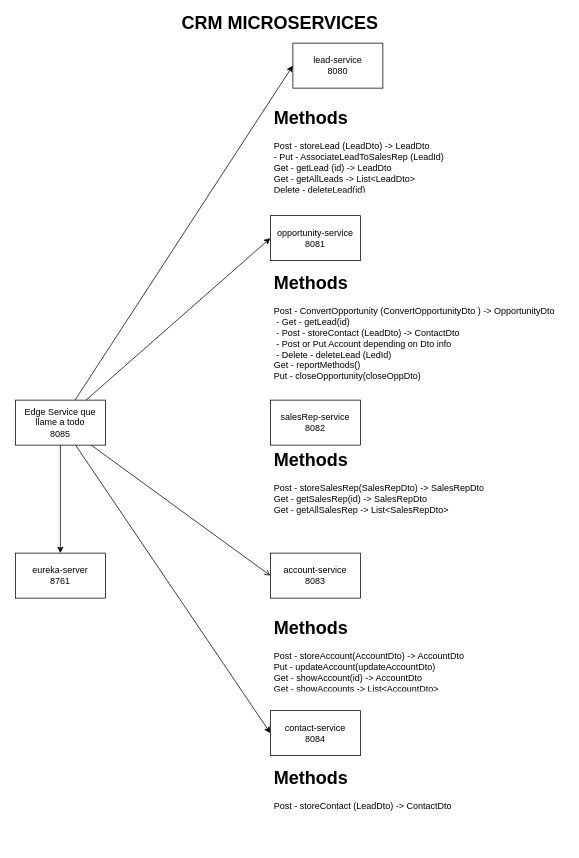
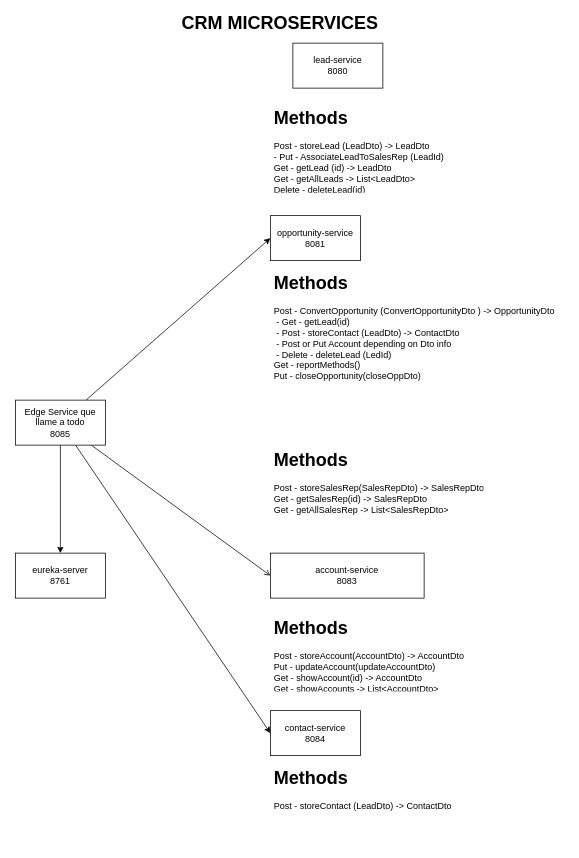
(183, 235) -> none
(315, 423) -> none
(315, 576) -> (347, 576)
